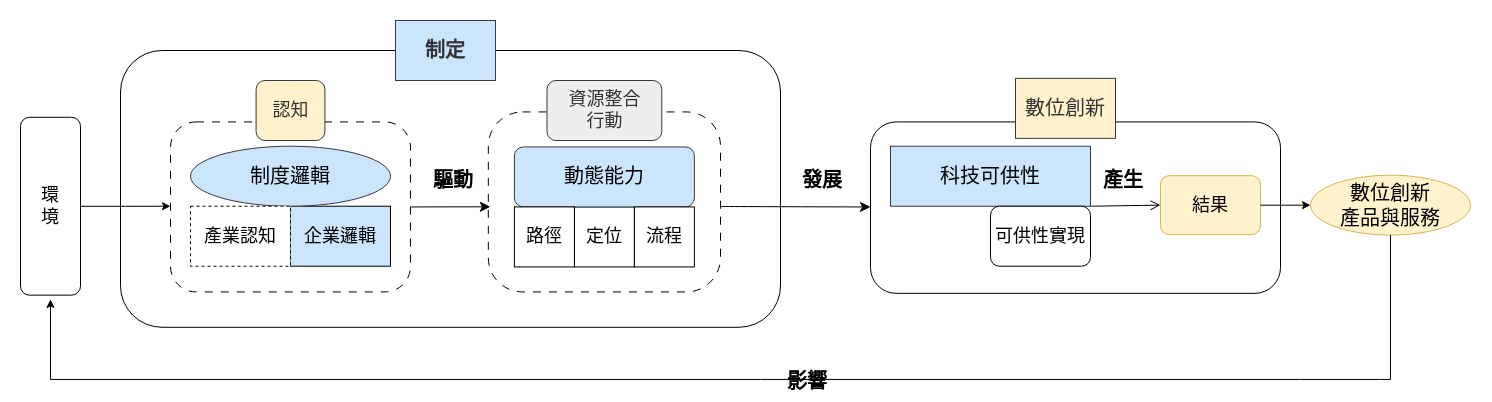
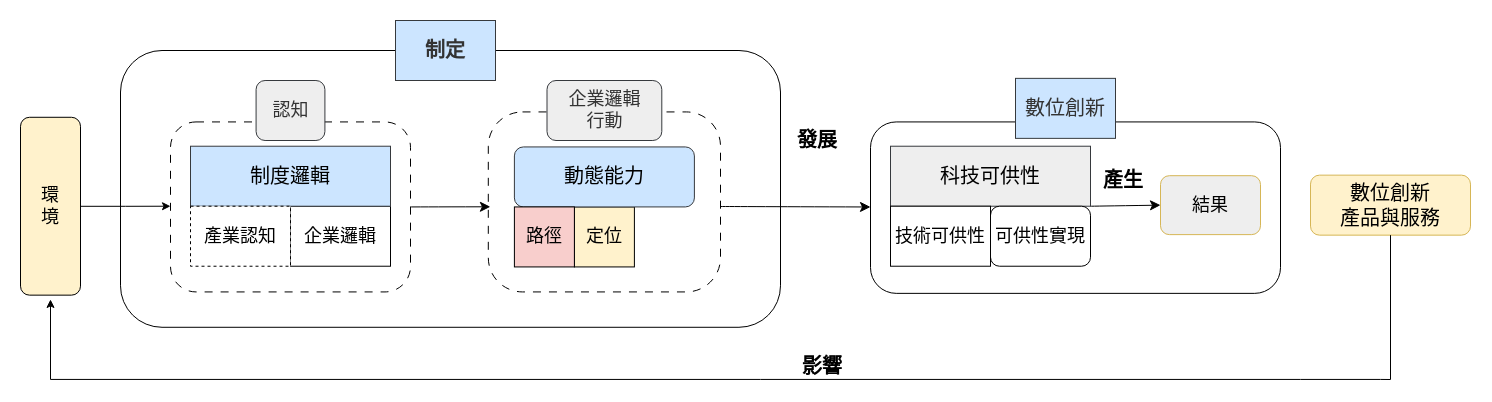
(1066, 108) -> (1066, 108)
(290, 111) -> (290, 111)
(605, 111) -> (605, 111)
(290, 176) -> (290, 176)
(991, 176) -> (991, 176)
(453, 179) -> none
(823, 179) -> (818, 139)
(1153, 205) -> (1150, 205)
(1211, 205) -> (1211, 205)
(1282, 205) -> none
(1391, 205) -> (1391, 205)
(51, 206) -> (51, 206)
(340, 236) -> (340, 236)
none -> (941, 236)
(544, 237) -> (544, 237)
(604, 237) -> (604, 237)
(664, 237) -> none
(808, 381) -> (823, 366)
